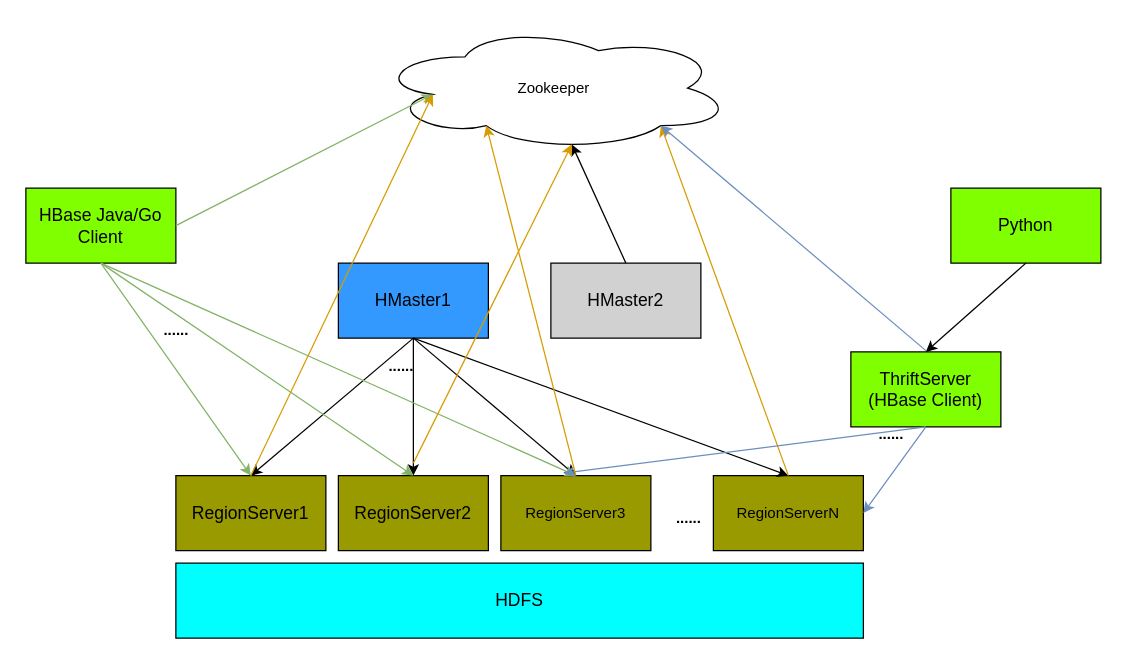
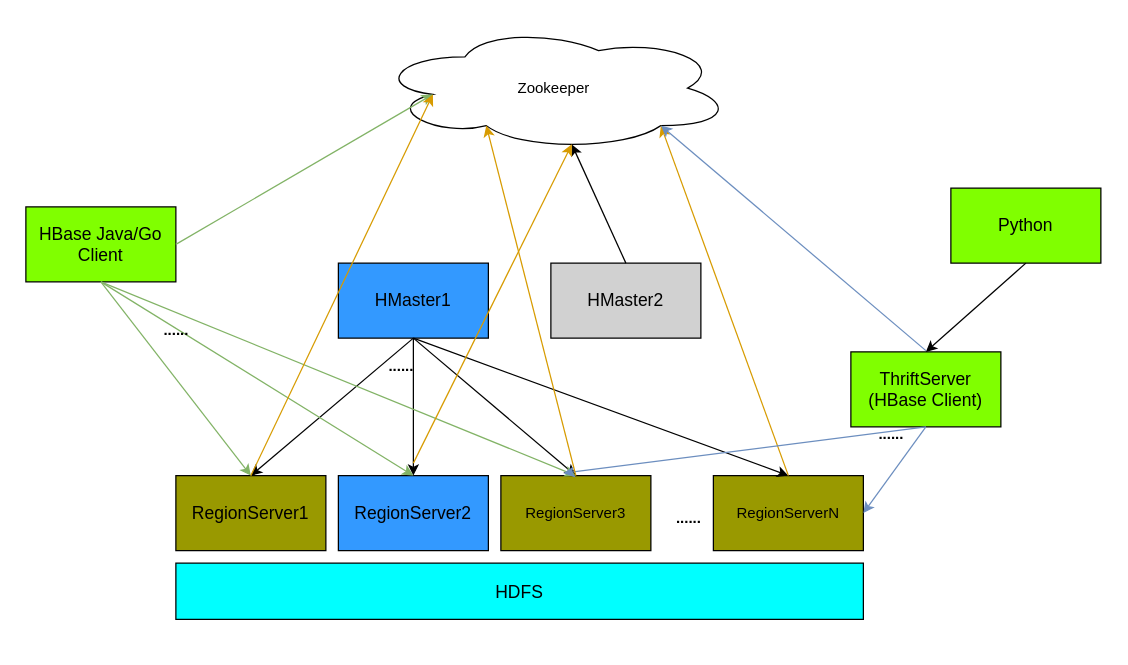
(101, 226) -> (101, 244)
(413, 513) -> (413, 513)
(519, 601) -> (519, 591)
